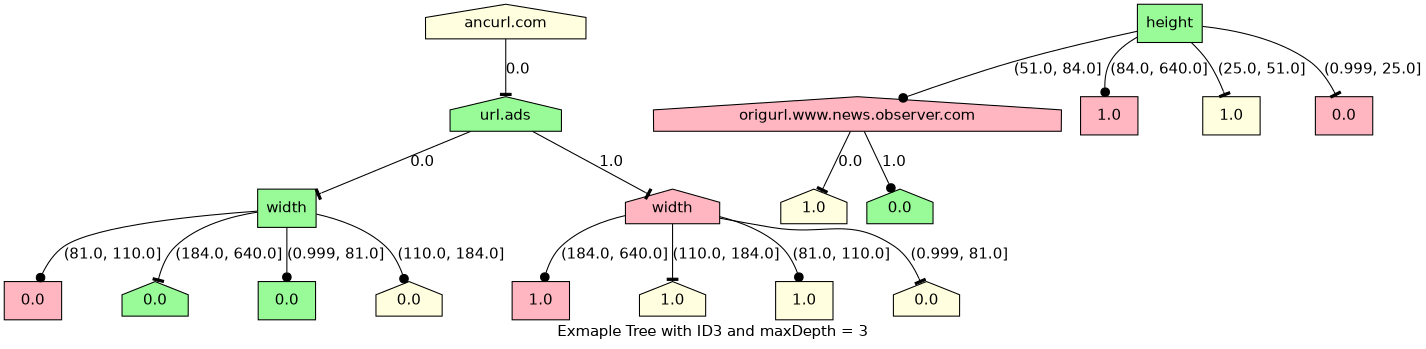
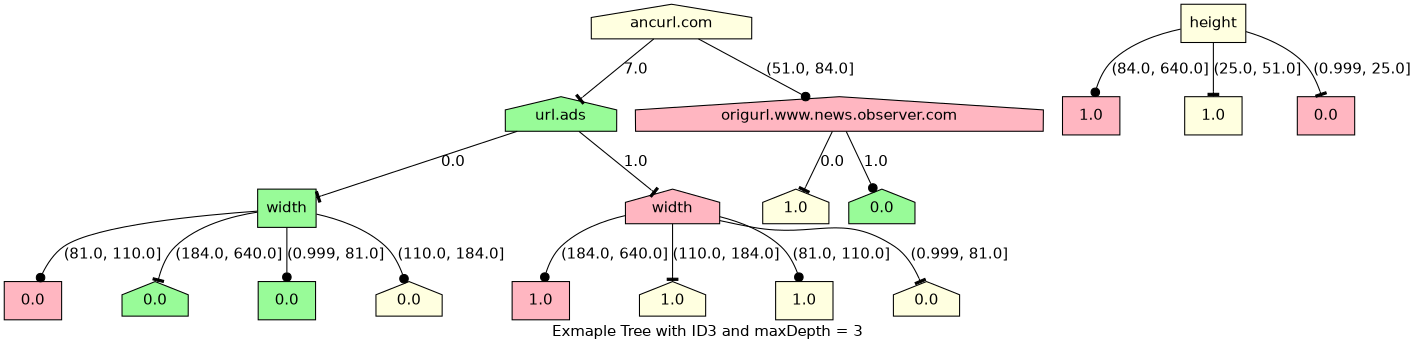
(1170, 23) -> (1213, 23)
(1021, 60) -> (750, 67)
(518, 70) -> (636, 70)
